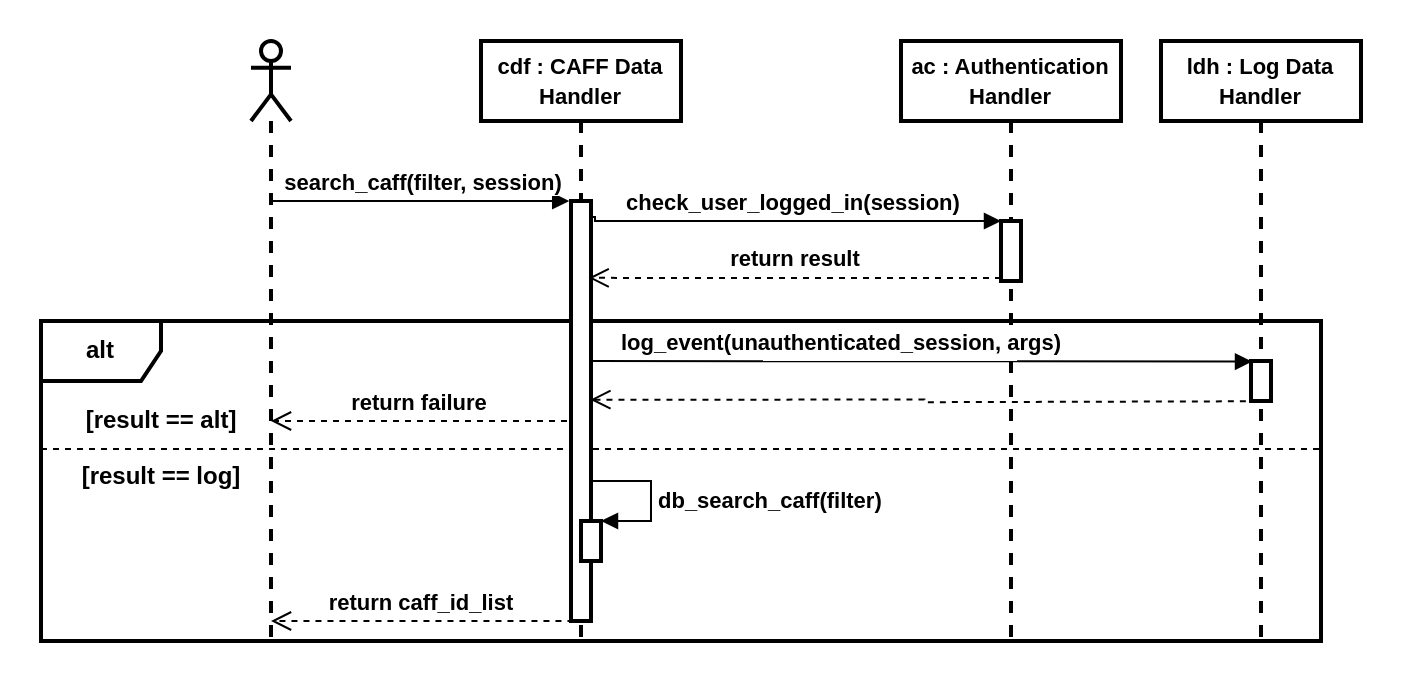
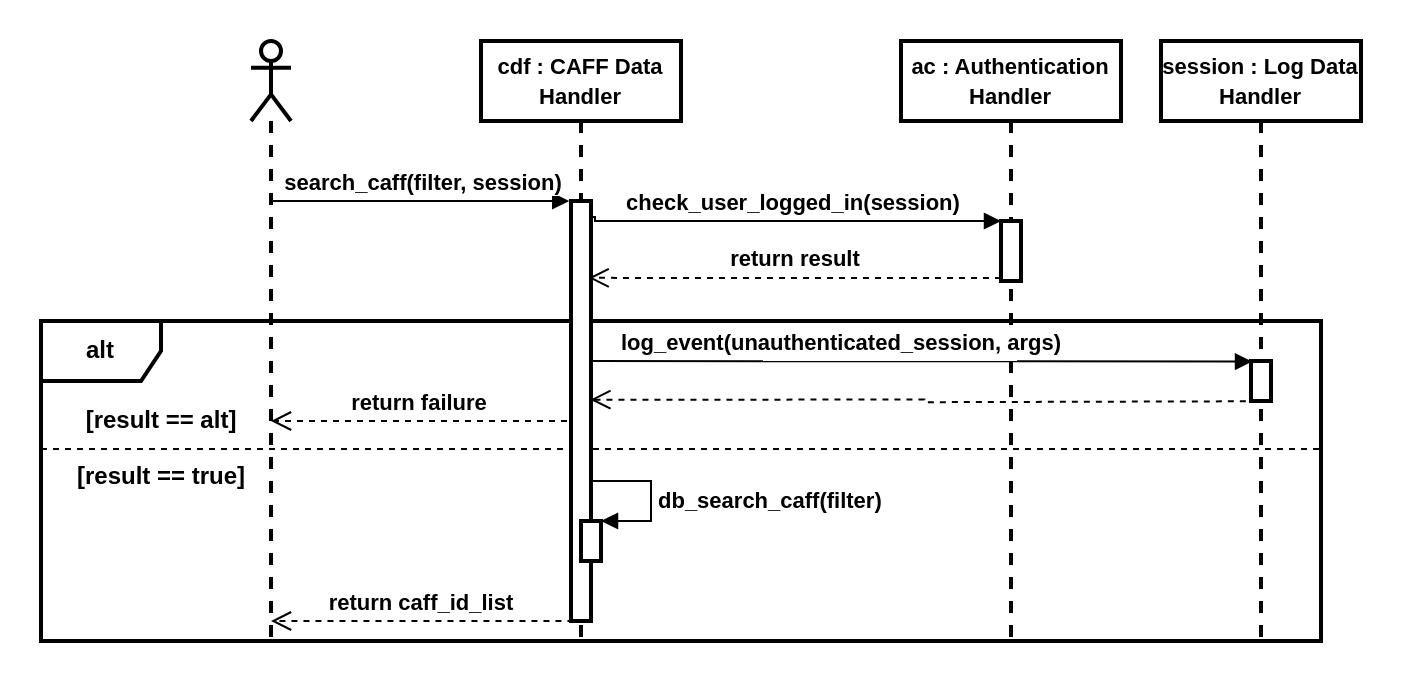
(1261, 81) -> (1261, 81)
(162, 477) -> (162, 477)
